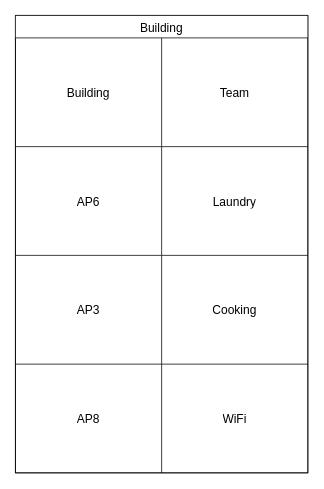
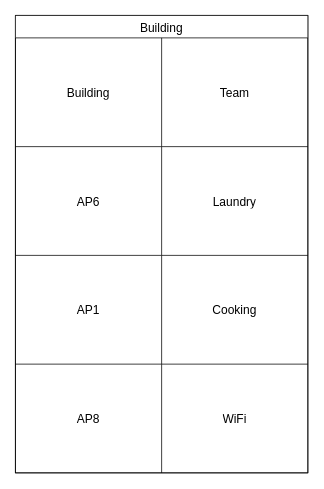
(89, 310) -> (89, 310)
